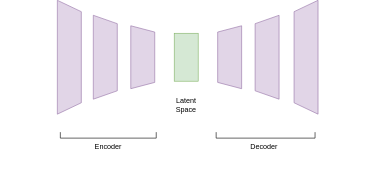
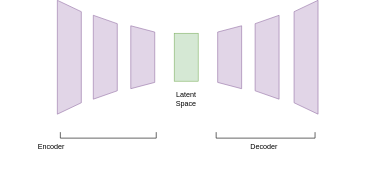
(186, 105) -> (186, 99)
(108, 147) -> (51, 147)
